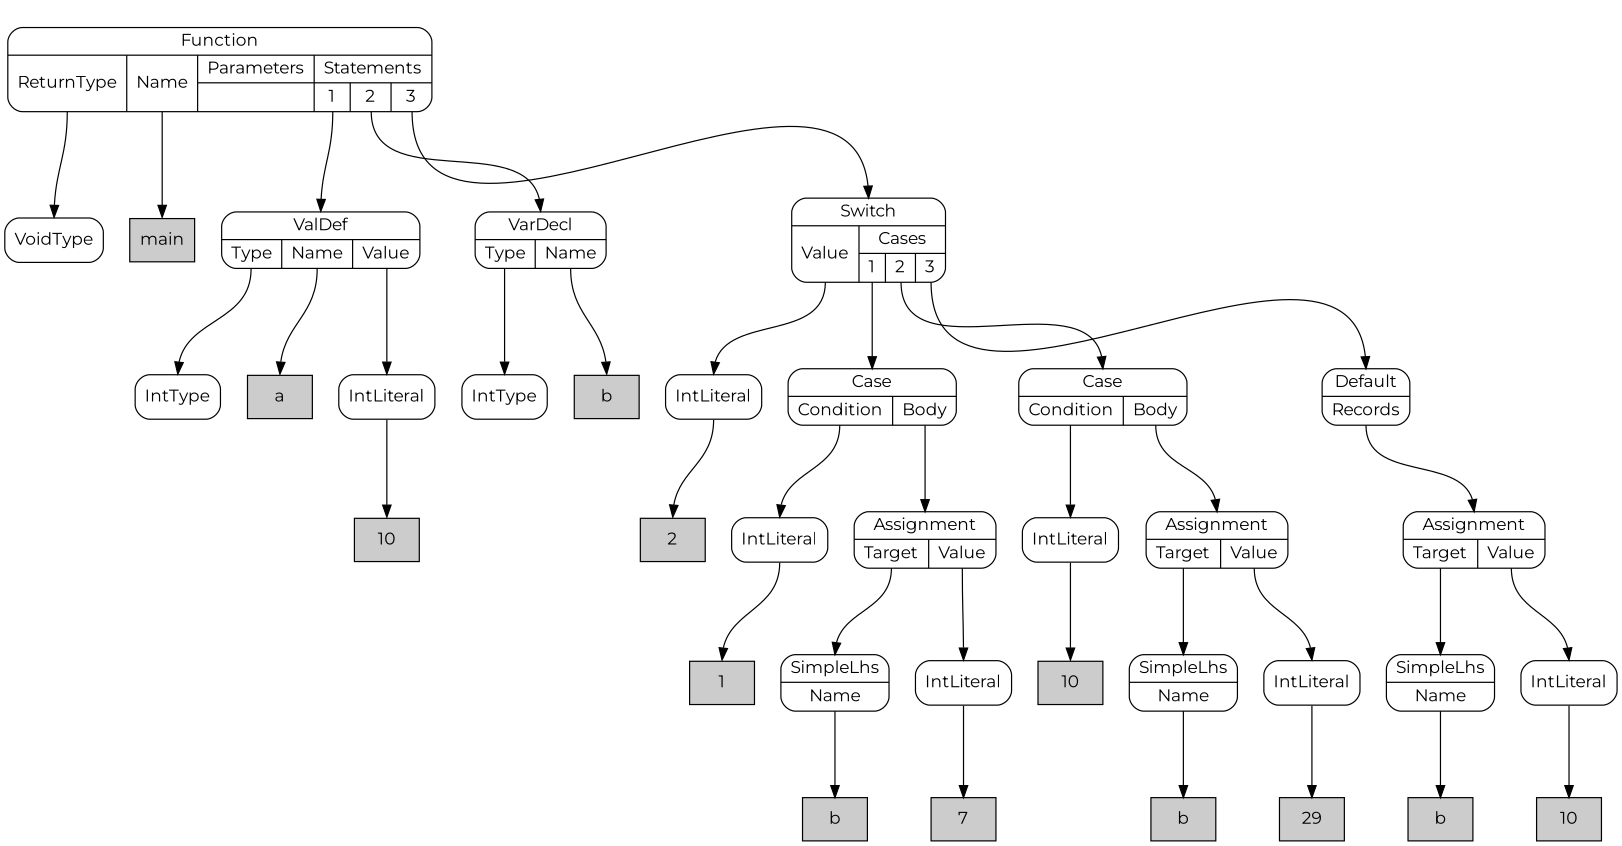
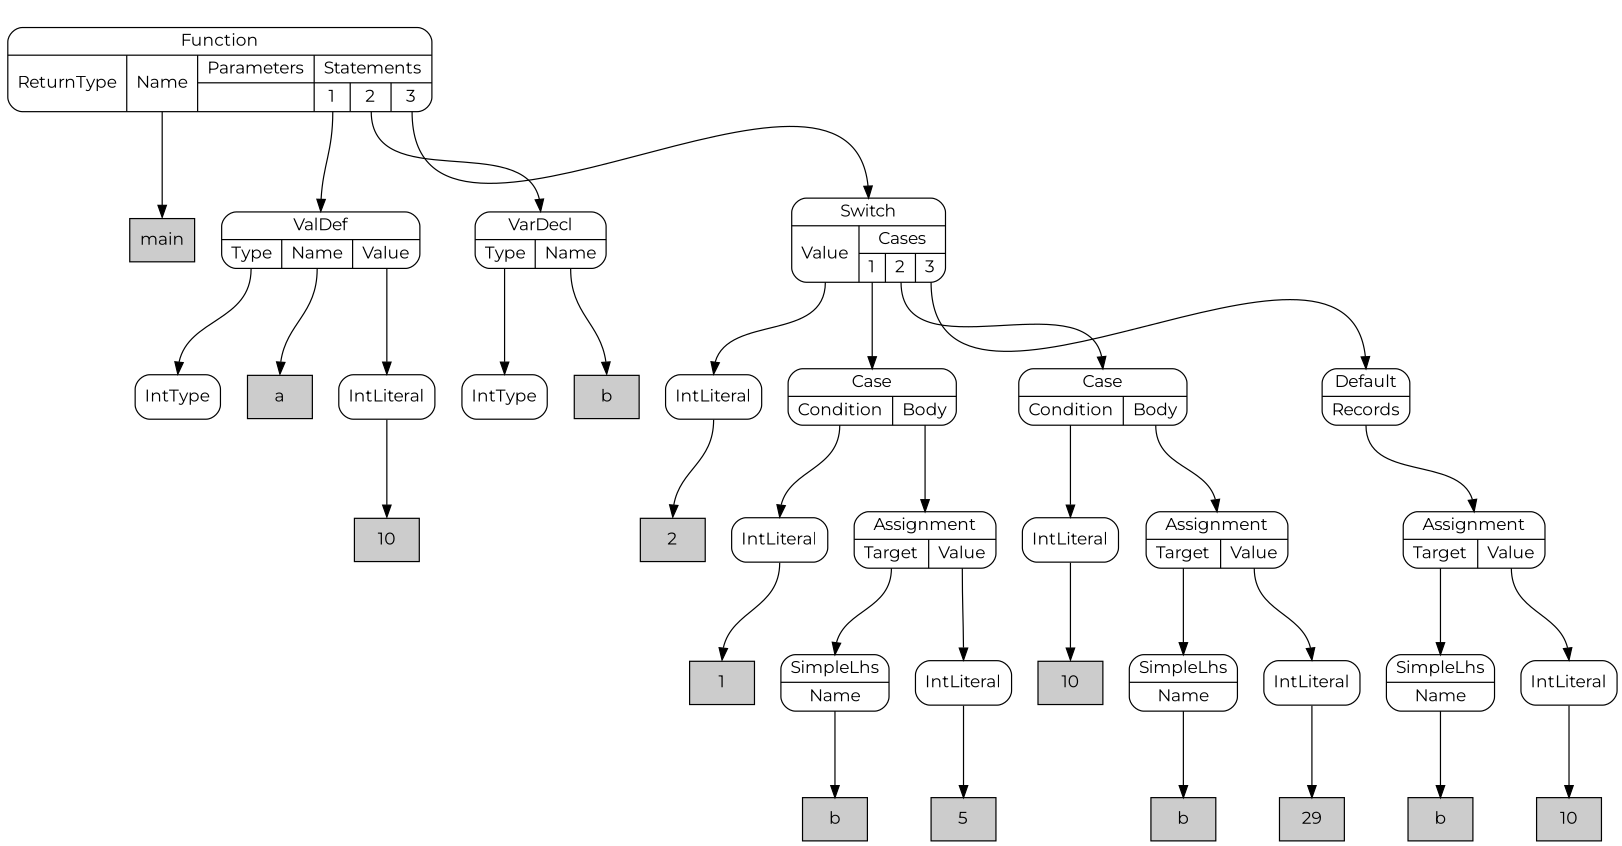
(54, 240) -> none
(964, 819) -> (964, 819)
